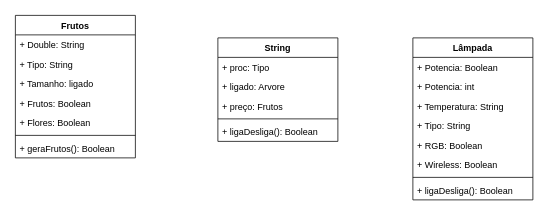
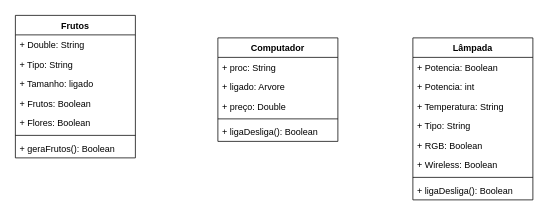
(278, 48) -> (278, 48)
(248, 68) -> (253, 68)
(256, 107) -> (255, 107)
